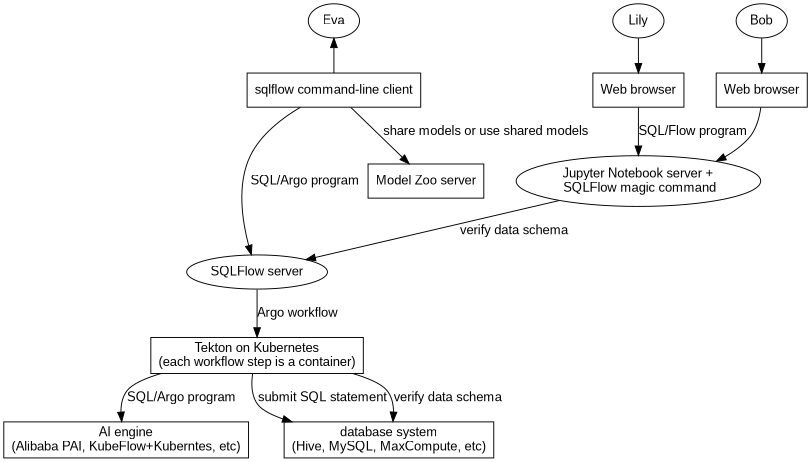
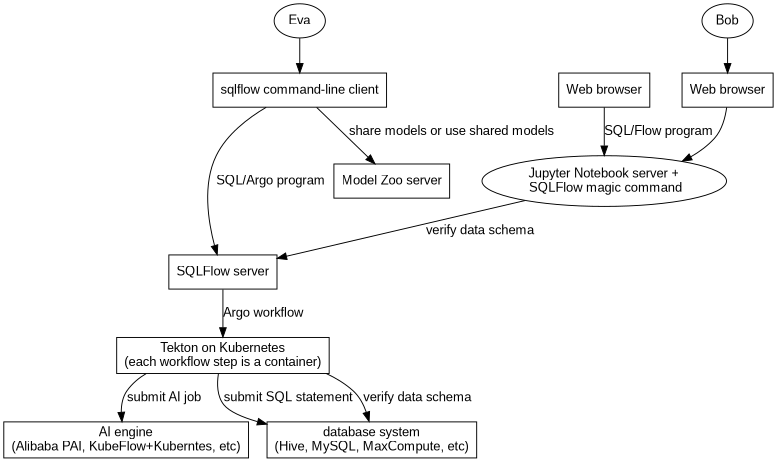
(638, 21) -> none
(334, 60) -> (300, 51)
(257, 272) -> (223, 272)
(182, 398) -> (165, 398)
